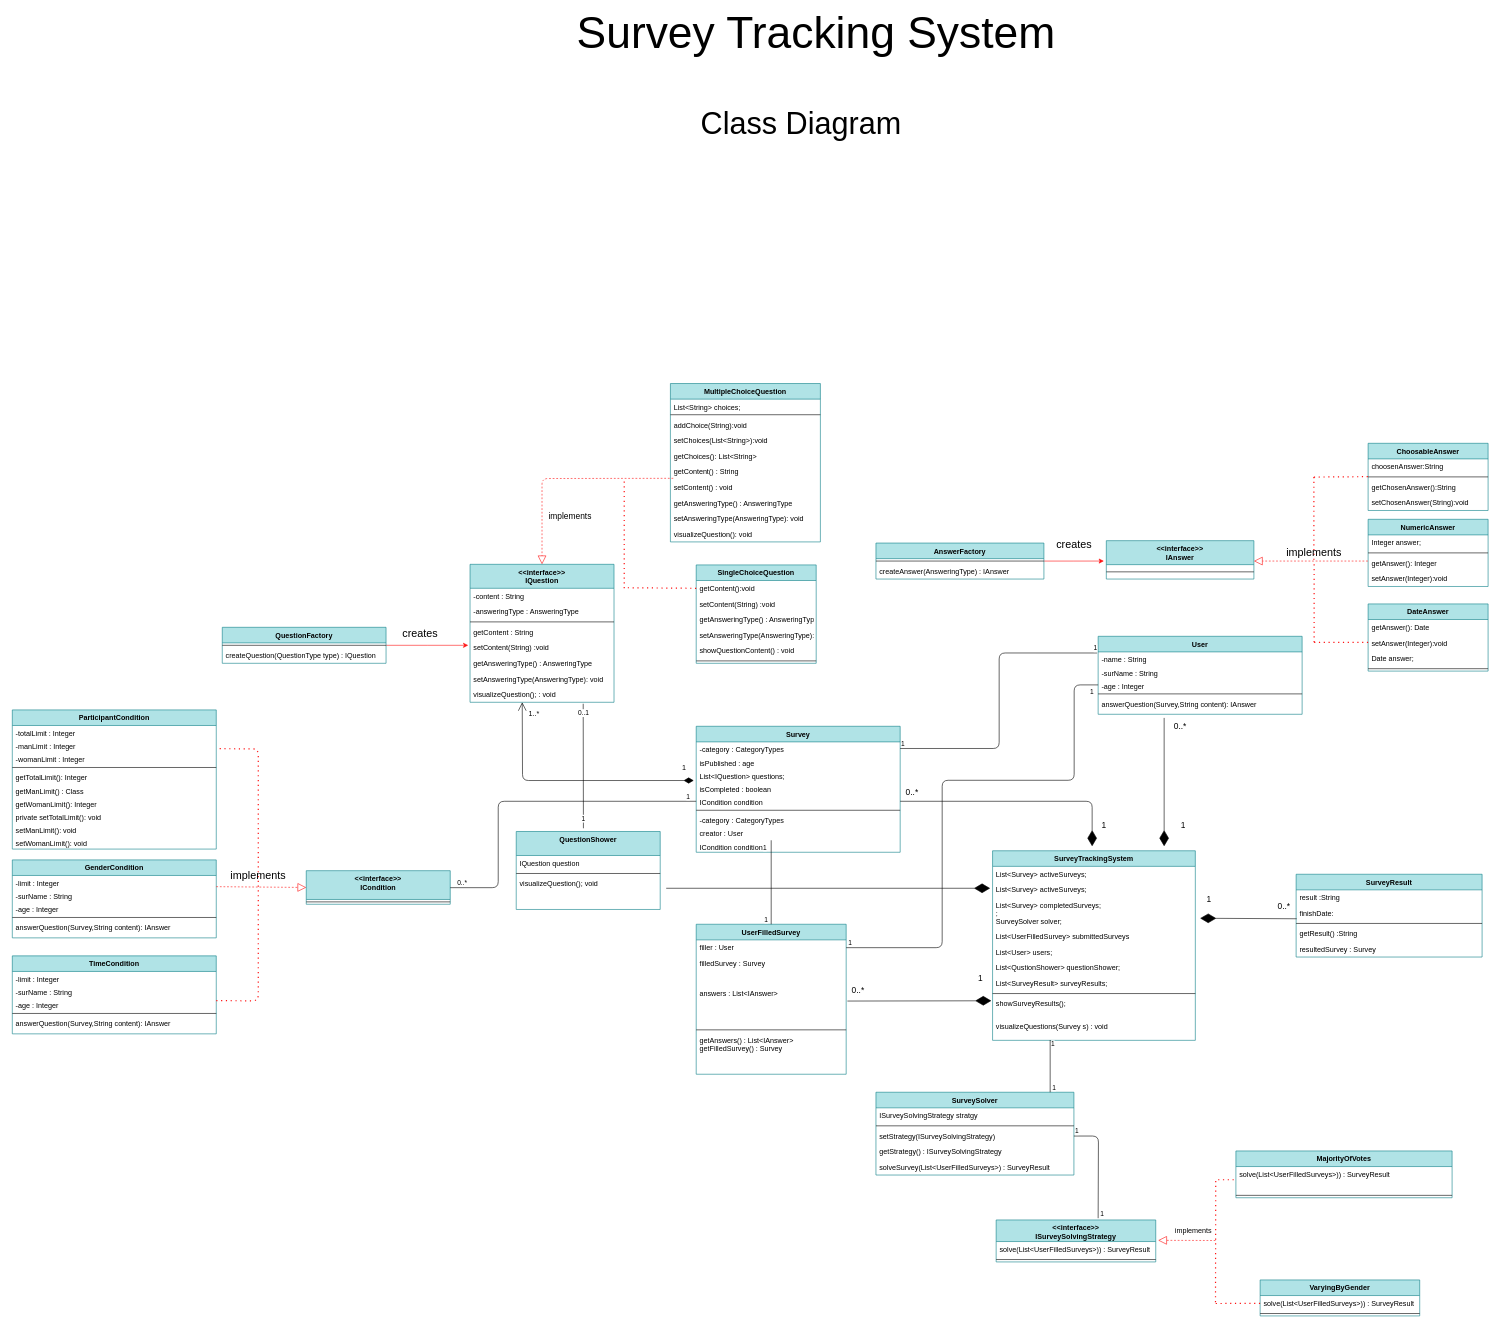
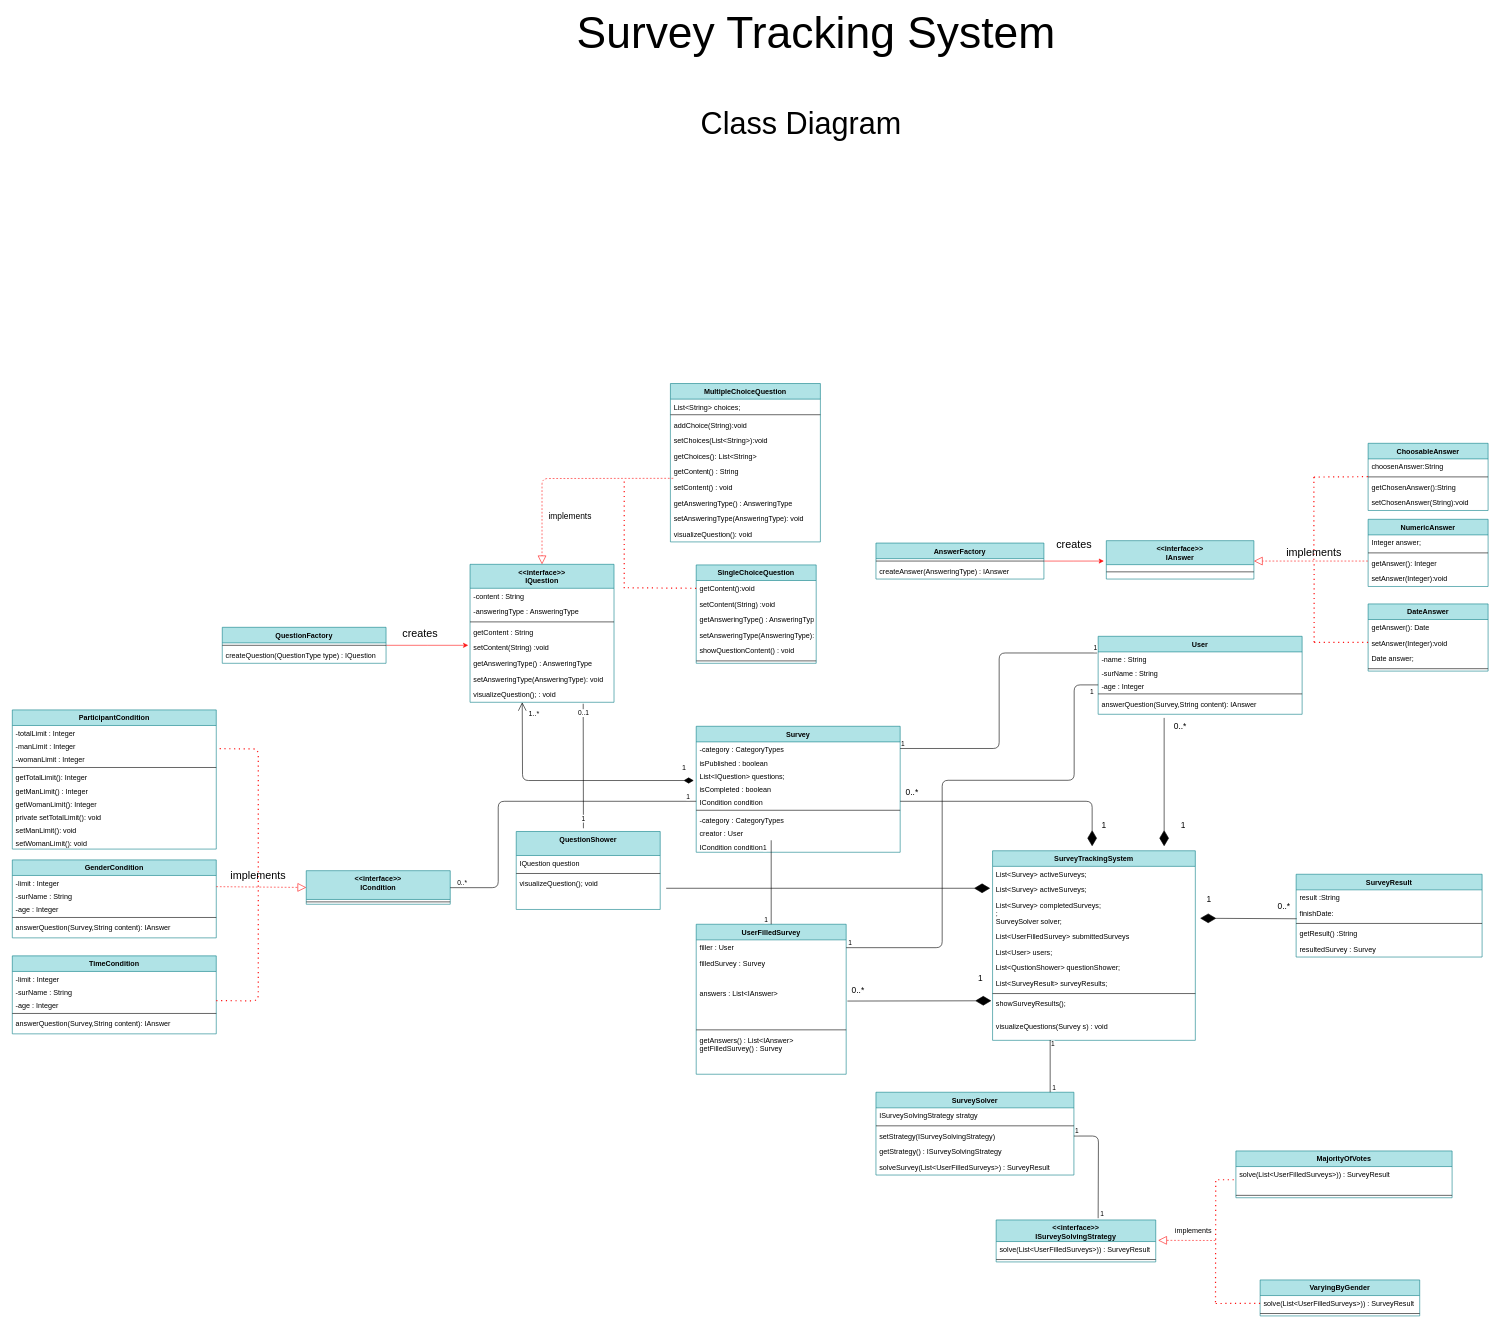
(728, 763) -> (735, 763)
(52, 791) -> (57, 791)
